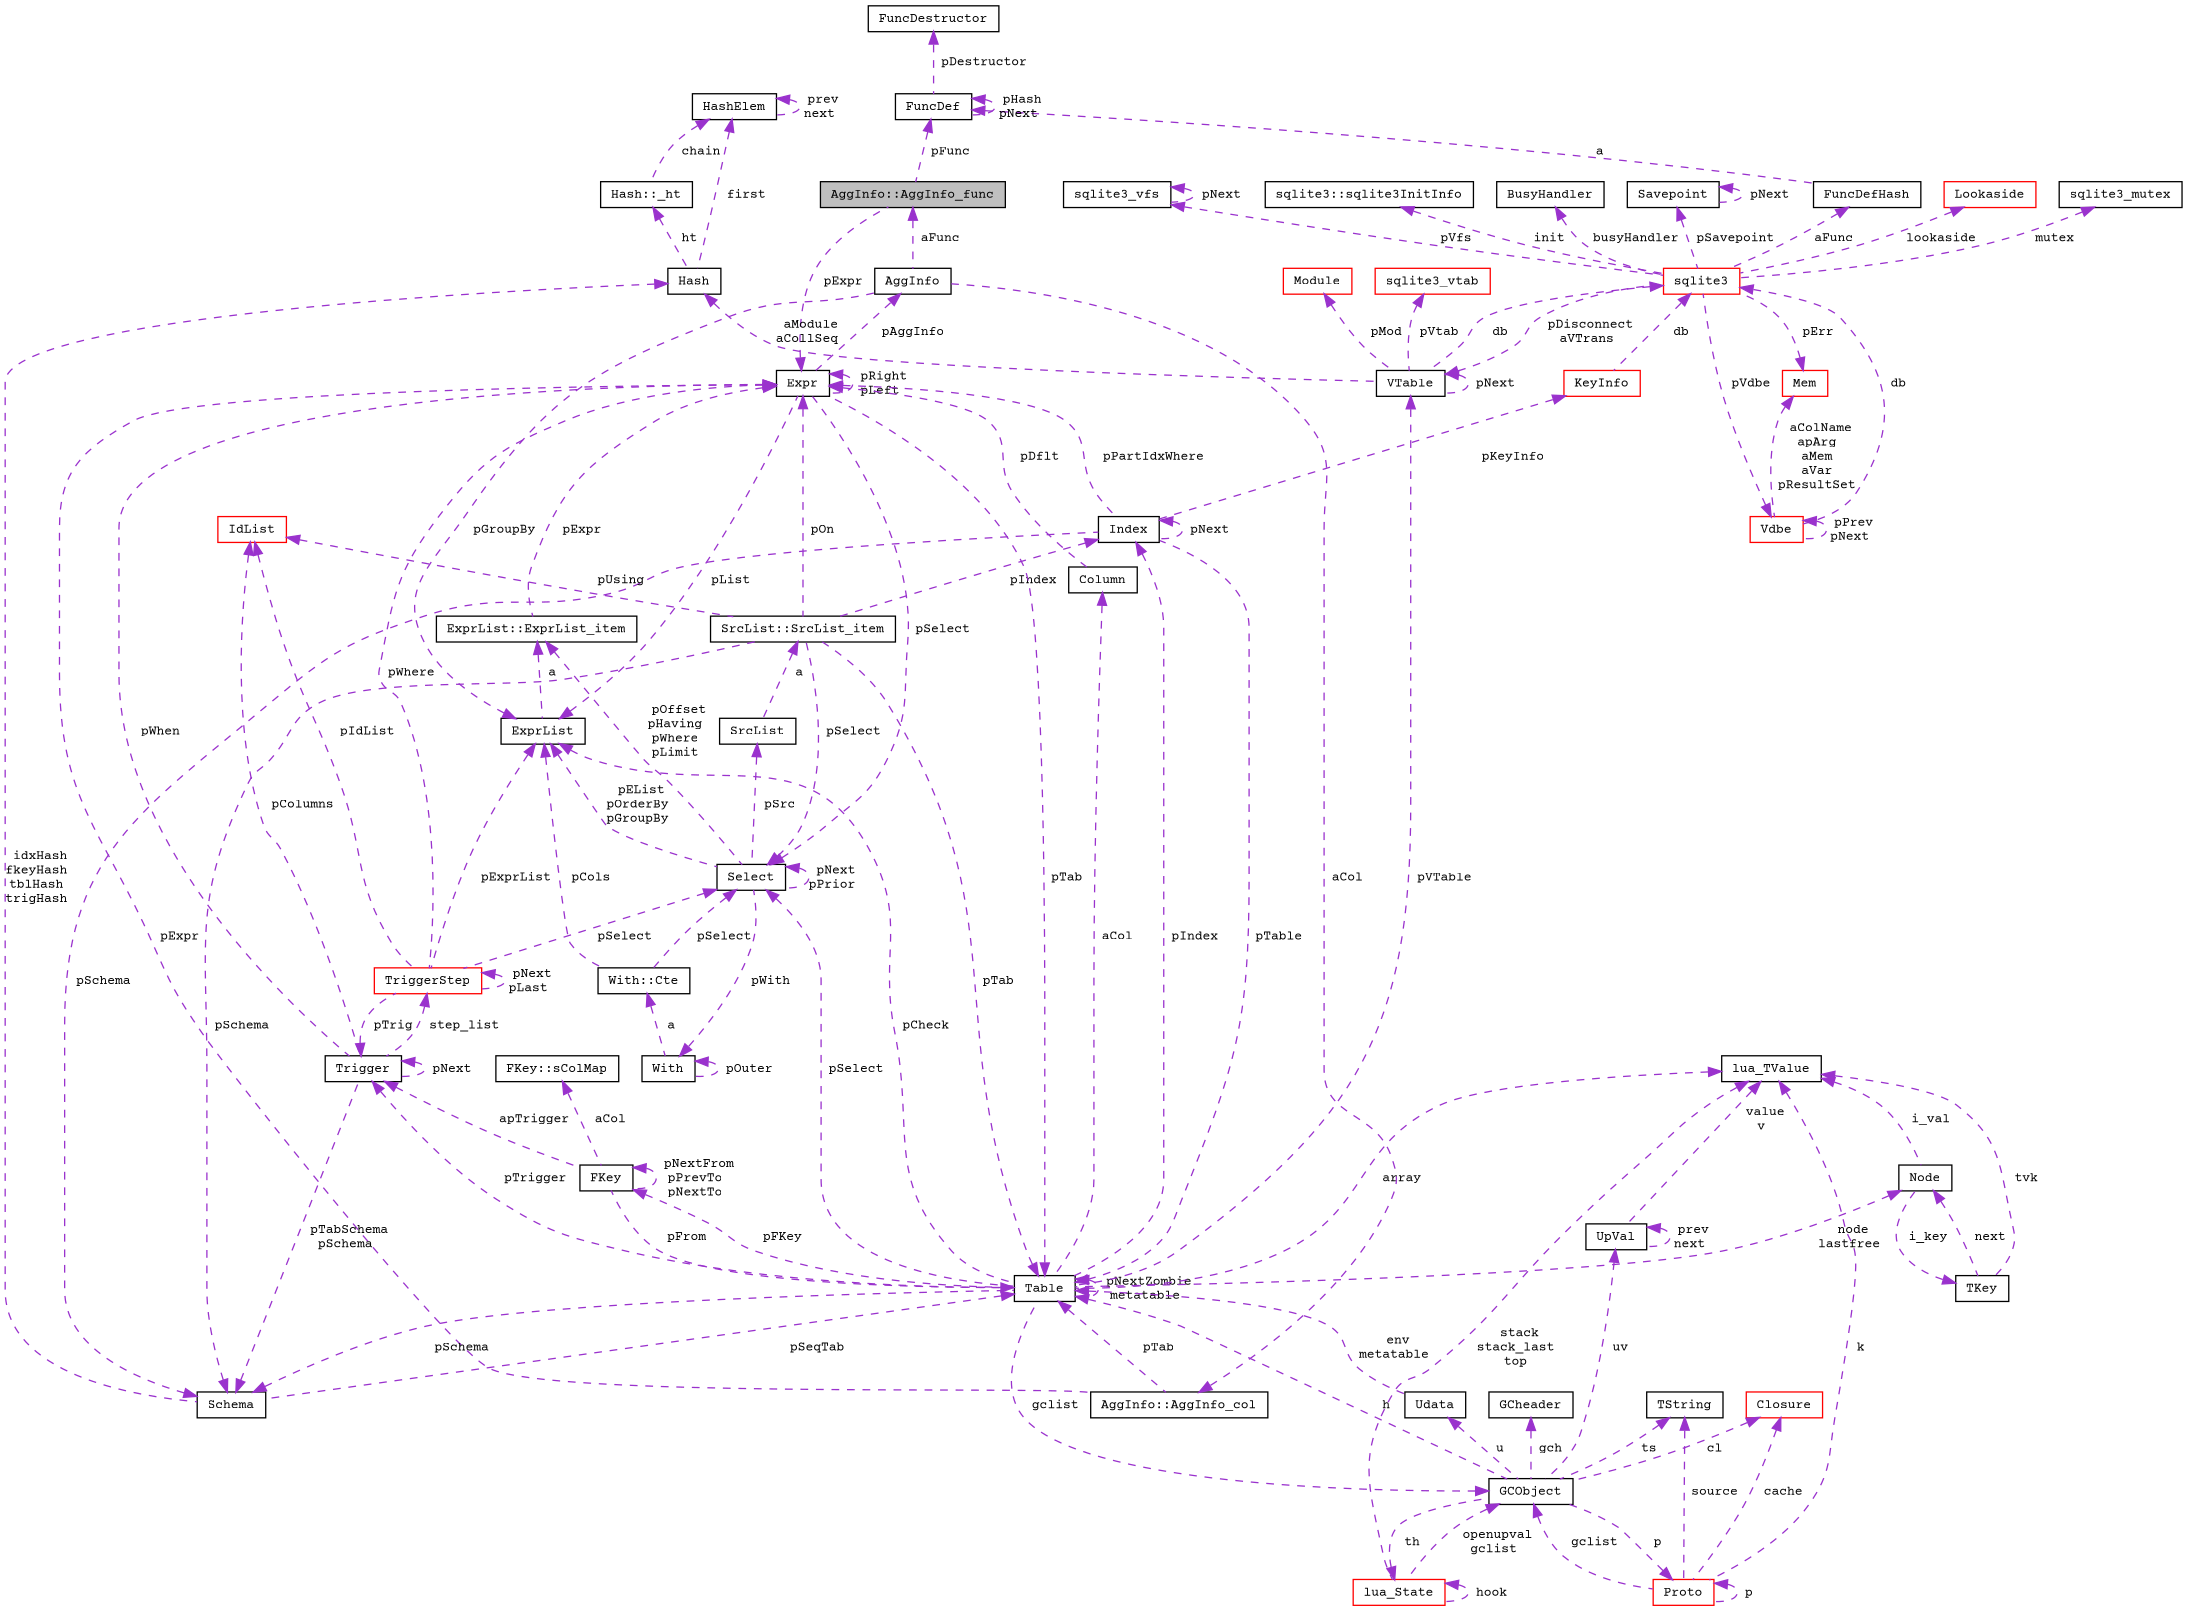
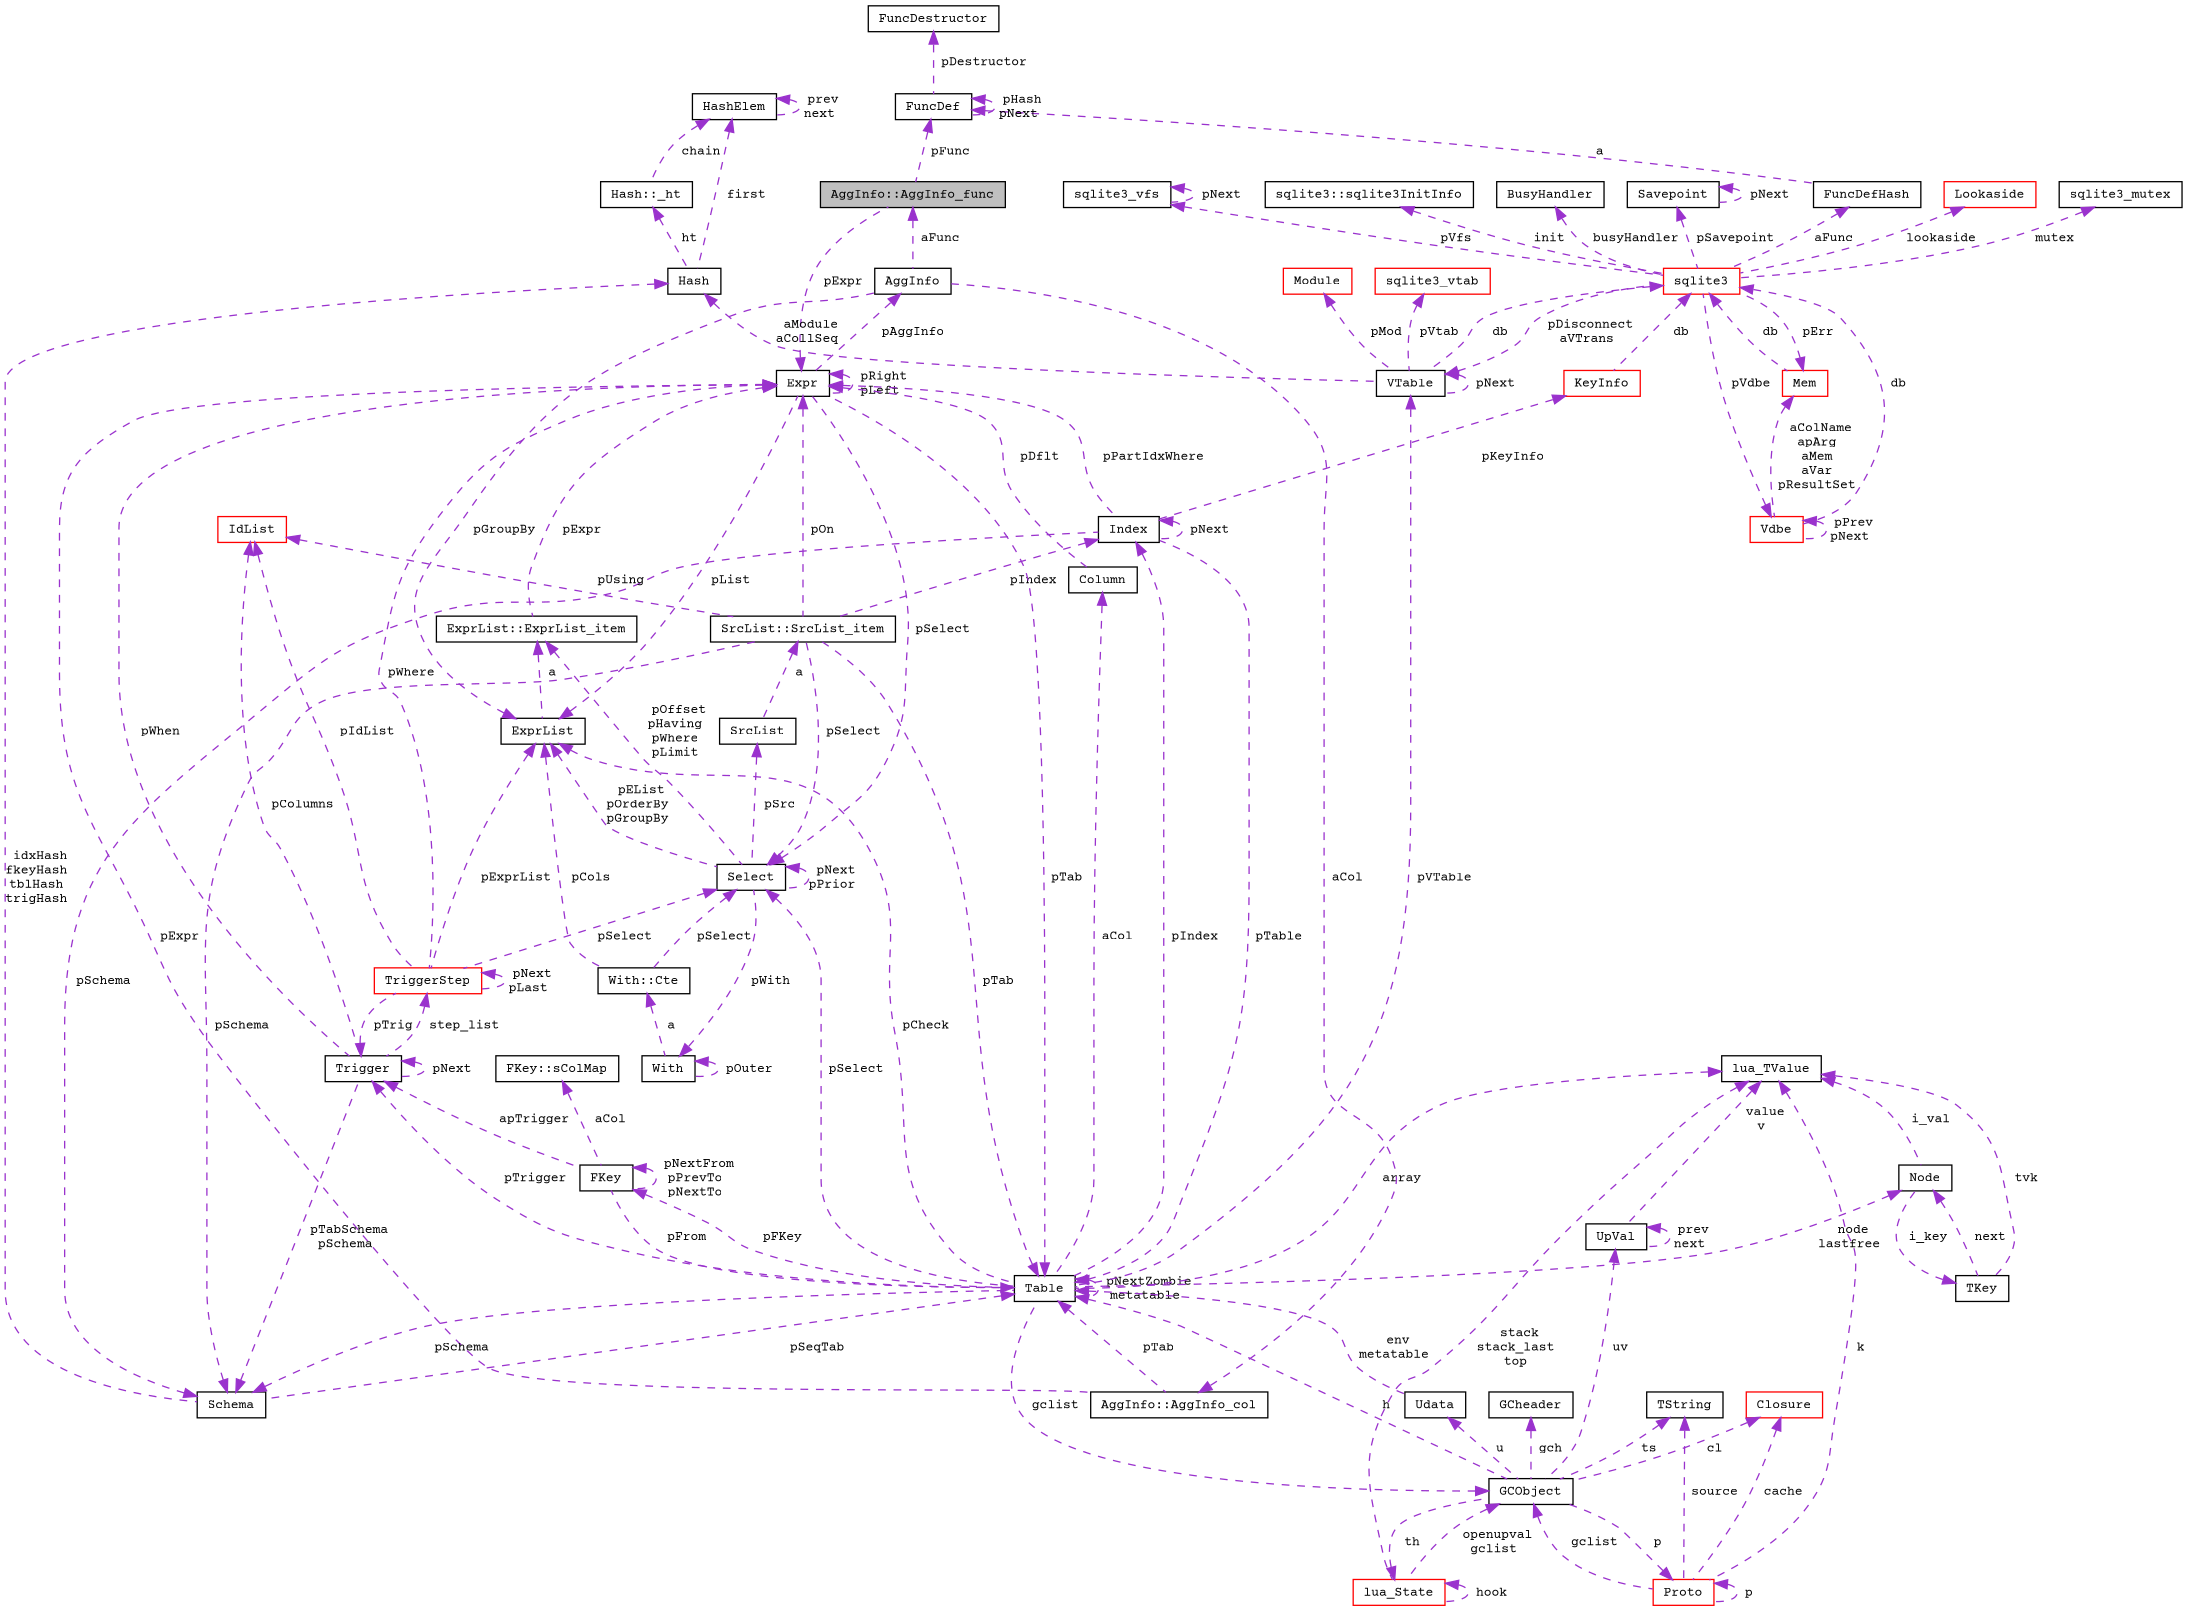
none -> (1749, 341)
